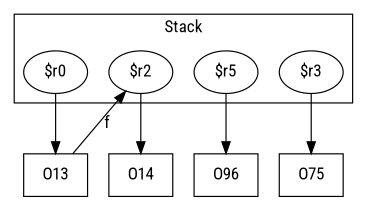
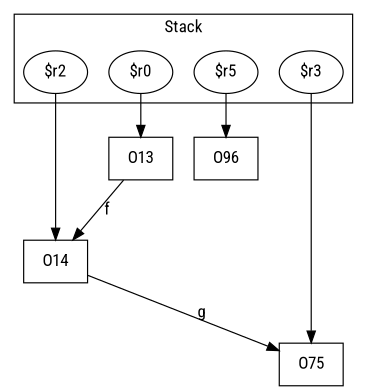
(95, 127) -> (102, 205)
none -> (178, 311)
